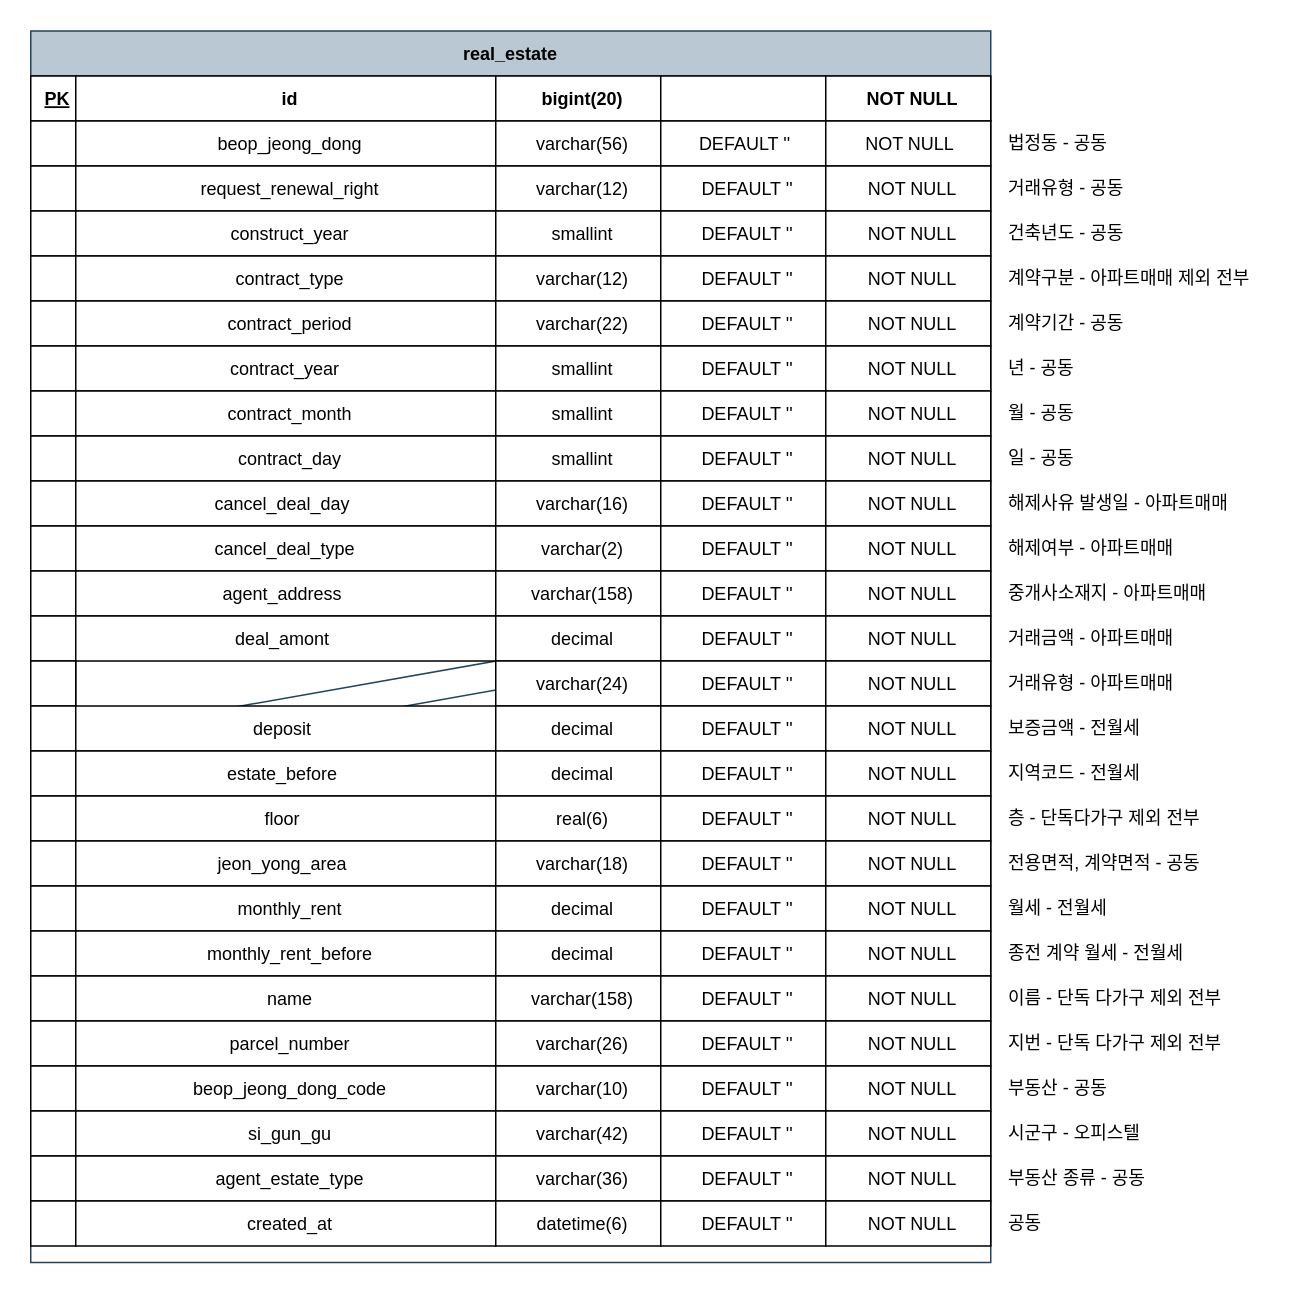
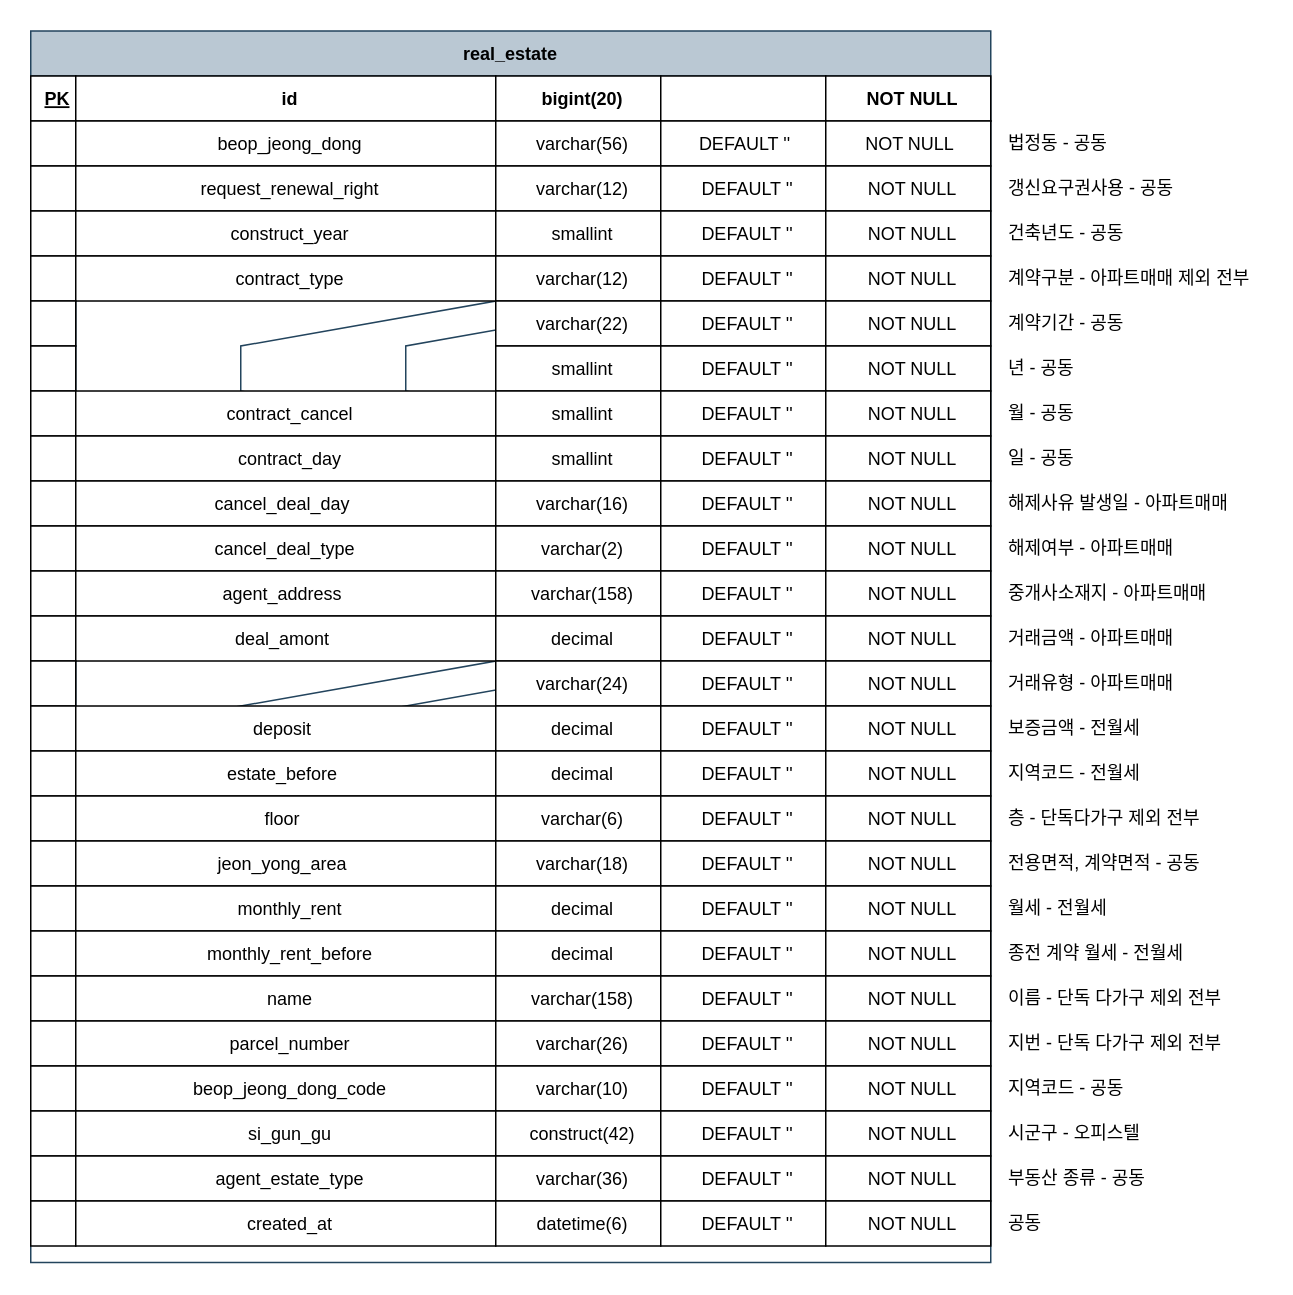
(1073, 188) -> (1100, 188)
(286, 323) -> none
(286, 368) -> none
(290, 414) -> (290, 414)
(582, 819) -> (582, 819)
(1064, 1088) -> (1073, 1088)
(582, 1134) -> (582, 1134)
